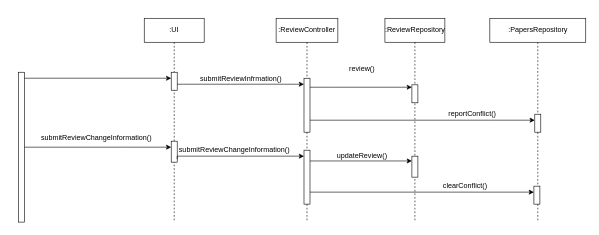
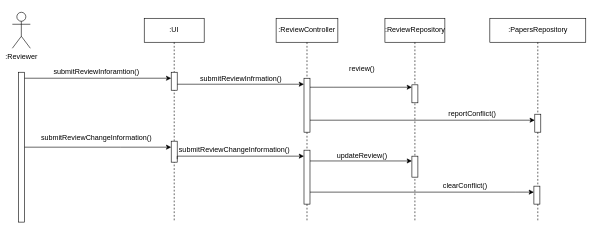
none -> (21, 30)
none -> (96, 72)
